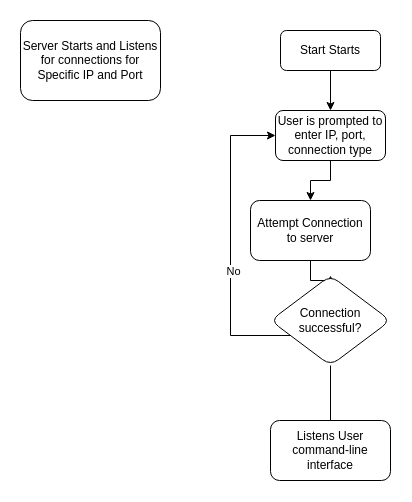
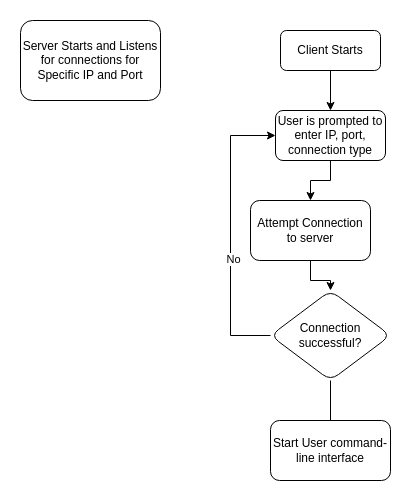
(331, 51) -> (331, 51)
(331, 321) -> (331, 336)
(331, 451) -> (331, 451)
